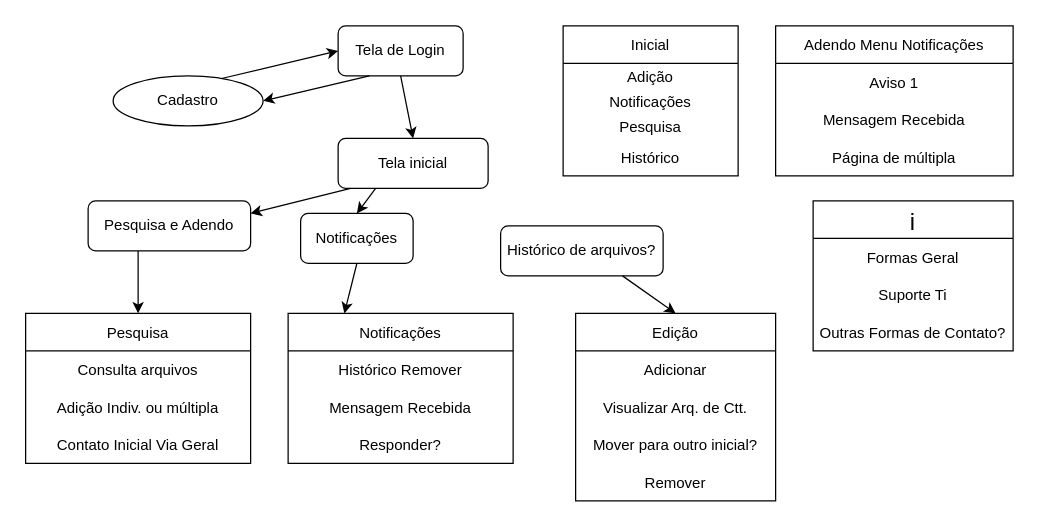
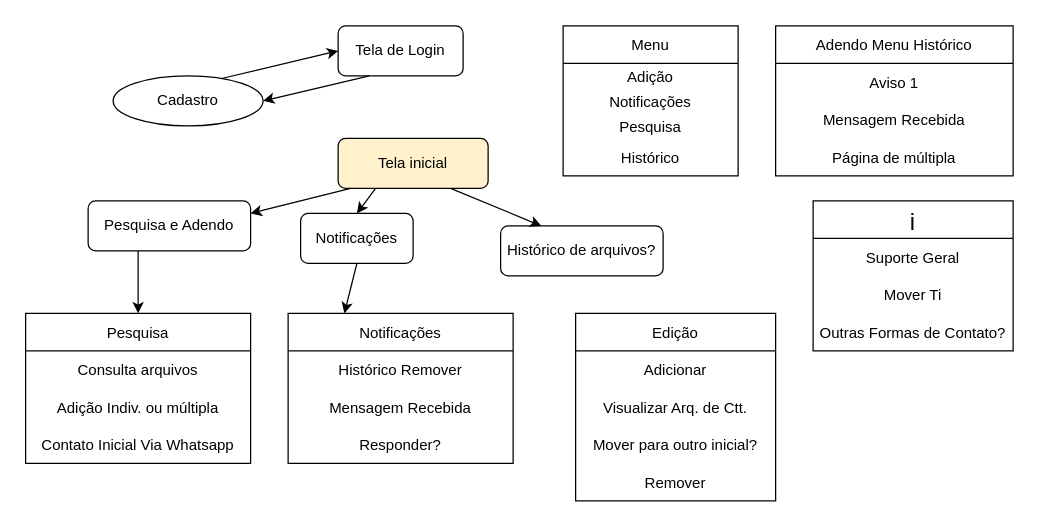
(650, 45) -> (650, 45)
(894, 45) -> (894, 45)
(406, 102) -> none
(413, 163) -> (413, 163)
none -> (492, 205)
(913, 258) -> (913, 258)
(645, 292) -> none
(913, 295) -> (913, 295)
(138, 445) -> (138, 445)
